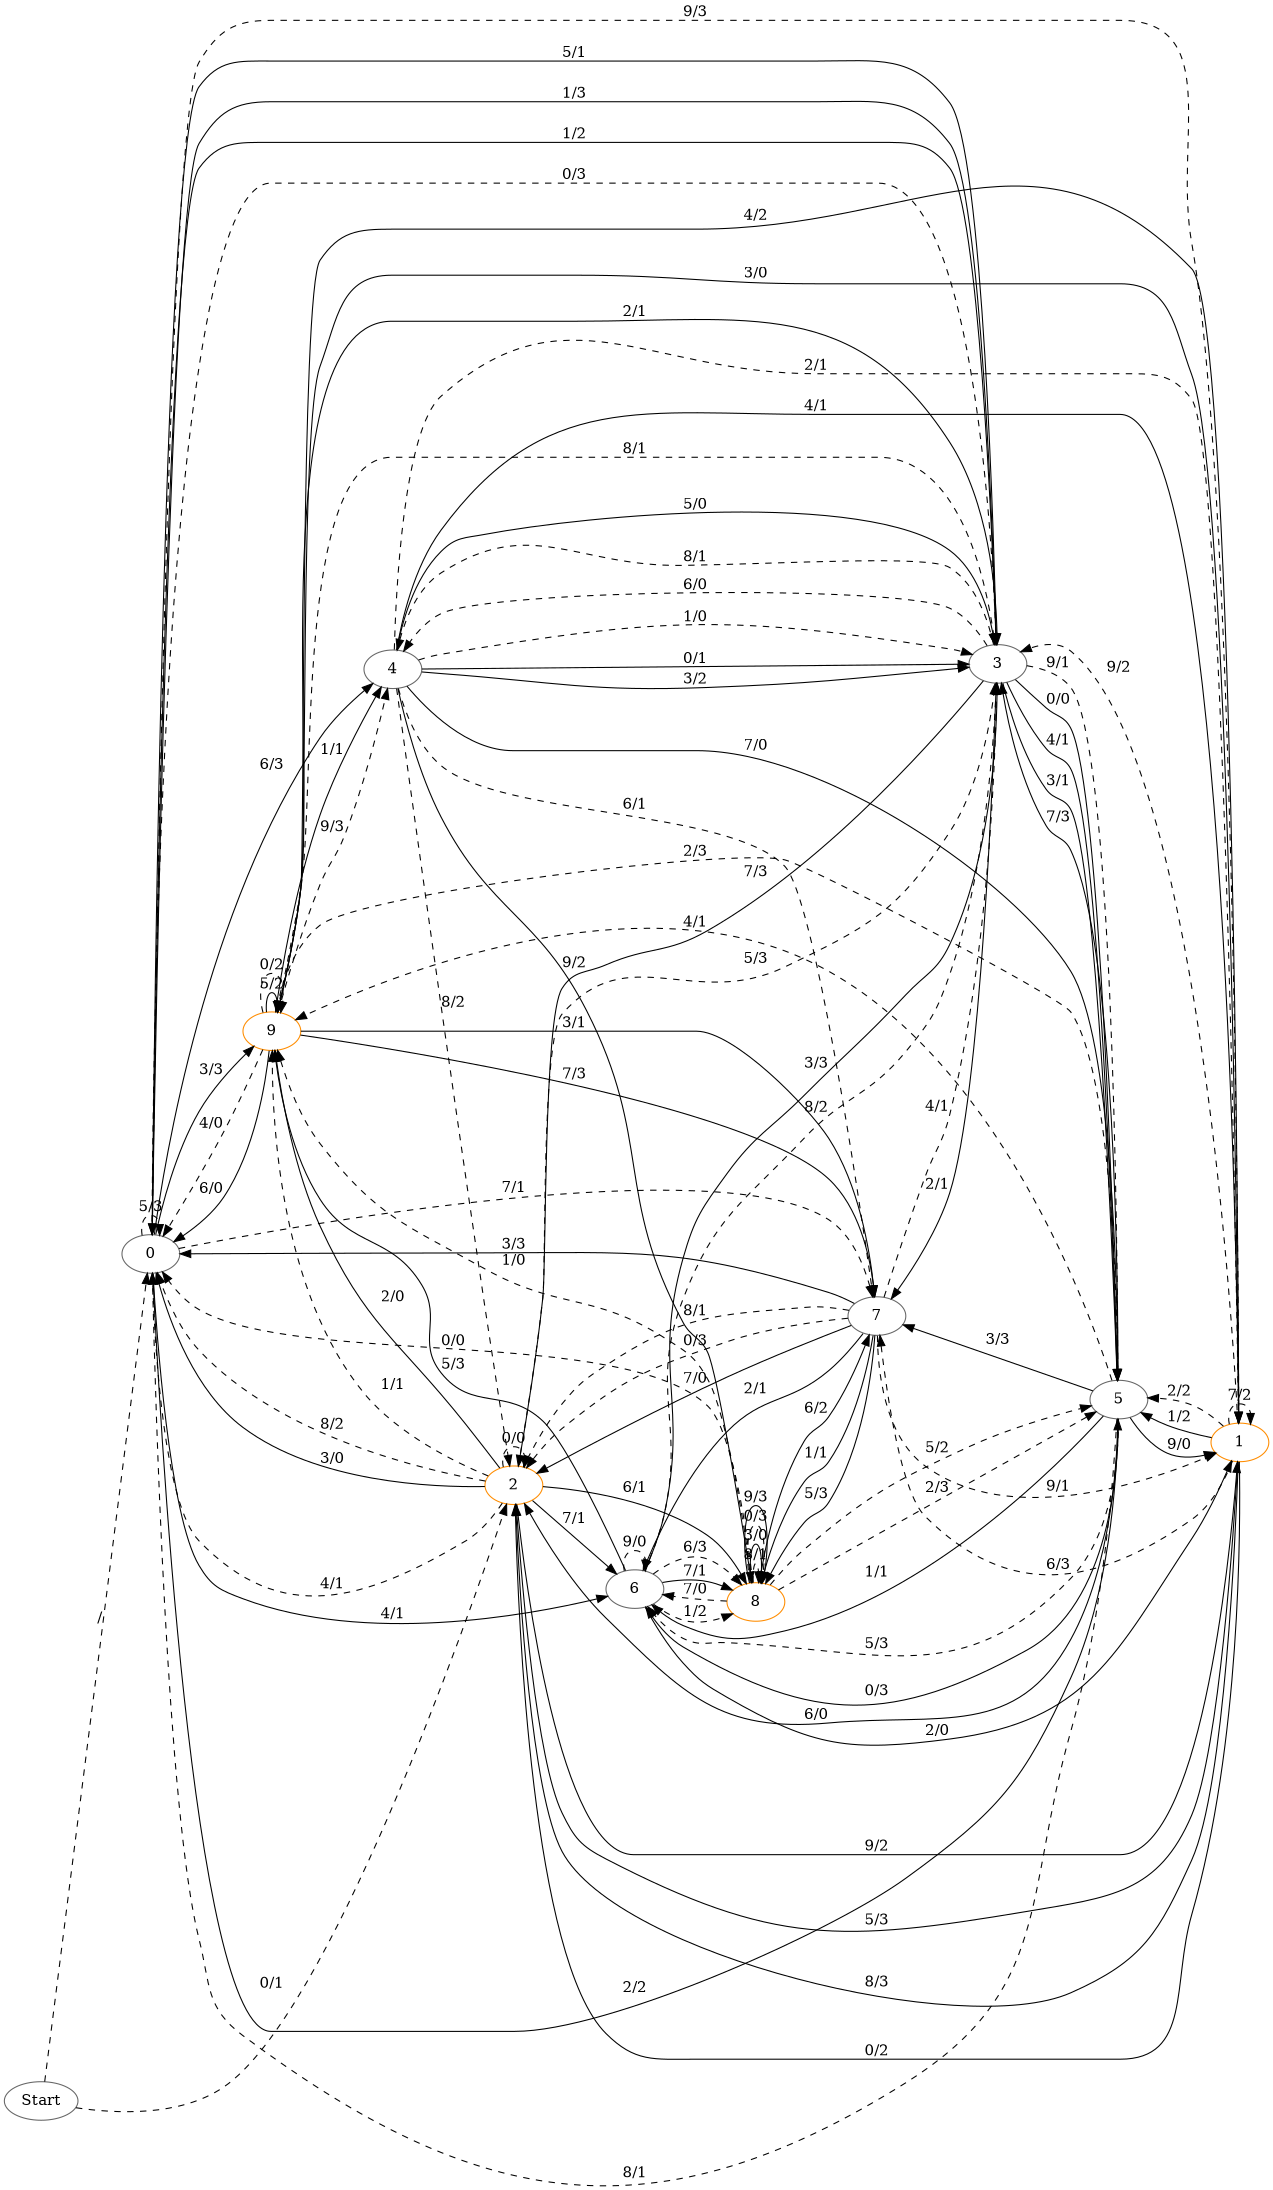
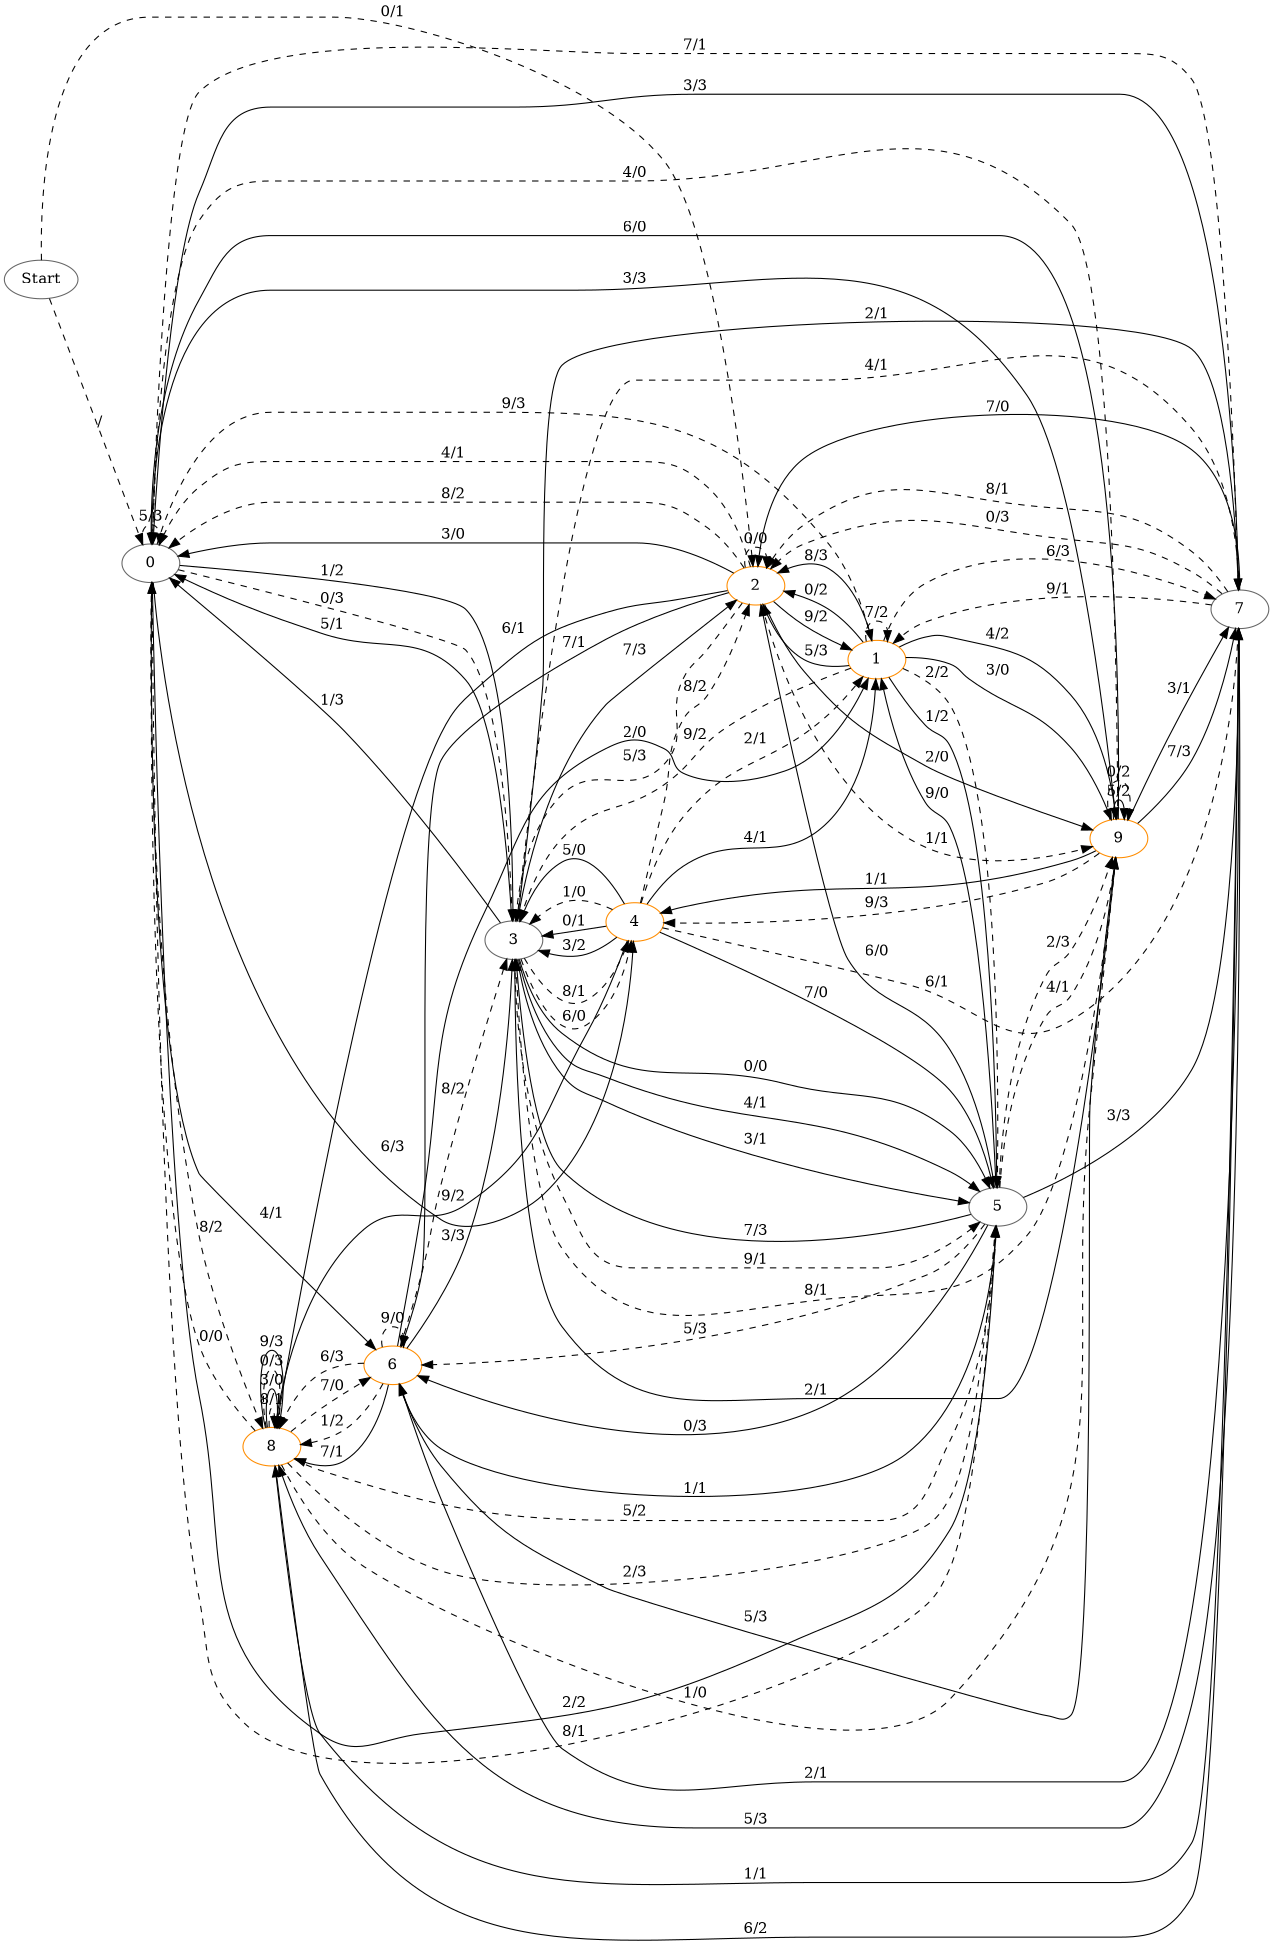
(393, 669) -> (635, 922)
none -> (185, 1153)
(635, 1589) -> (393, 1365)
